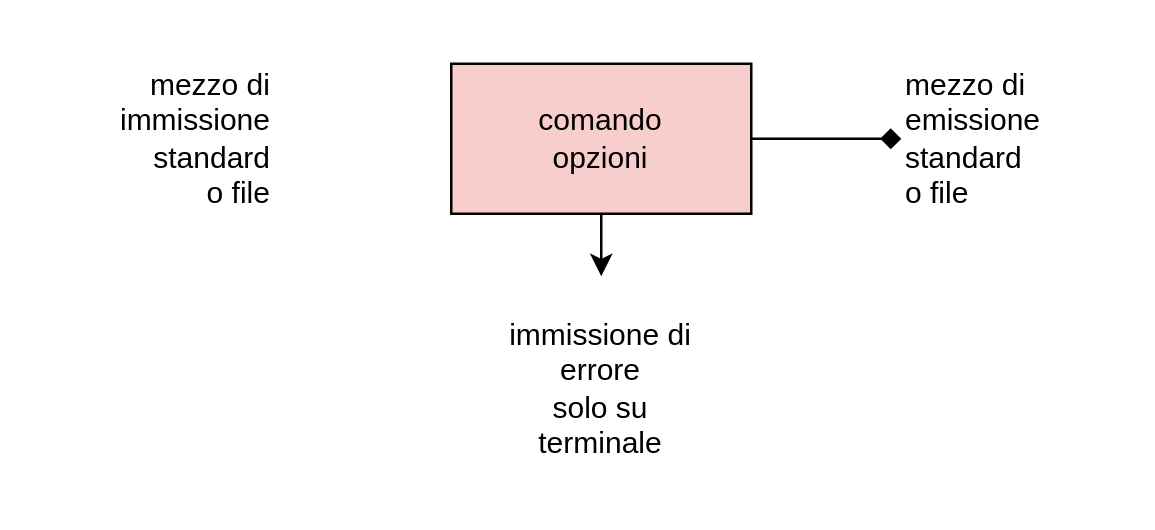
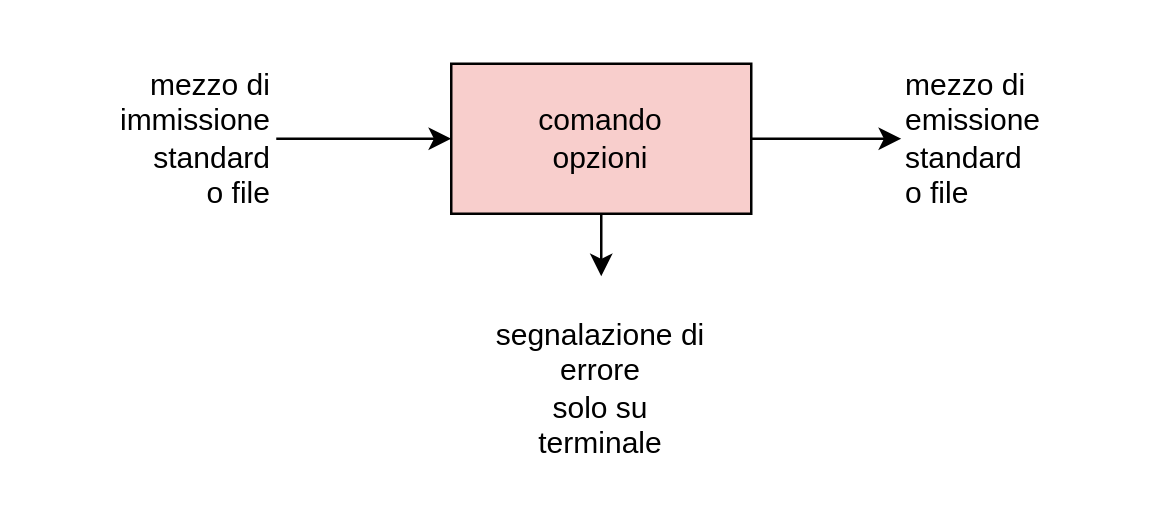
none -> (355, 139)
(881, 139) -> (882, 139)
(601, 391) -> (601, 391)
